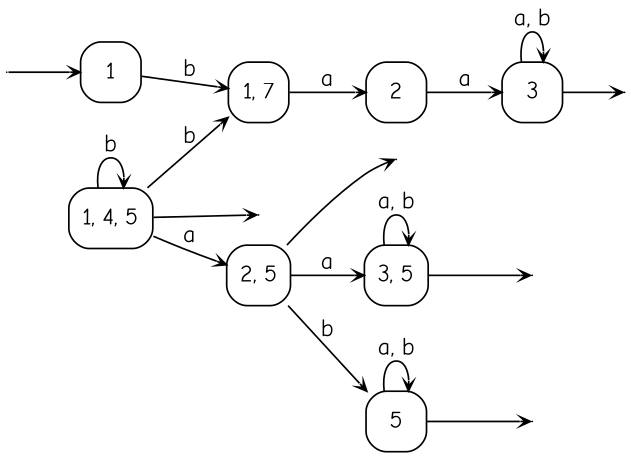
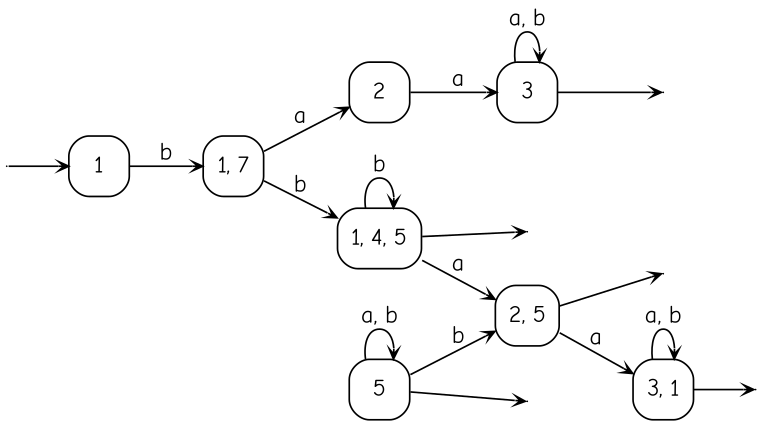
(184, 156) -> (296, 197)
(396, 275) -> (663, 390)
(324, 344) -> (448, 355)
